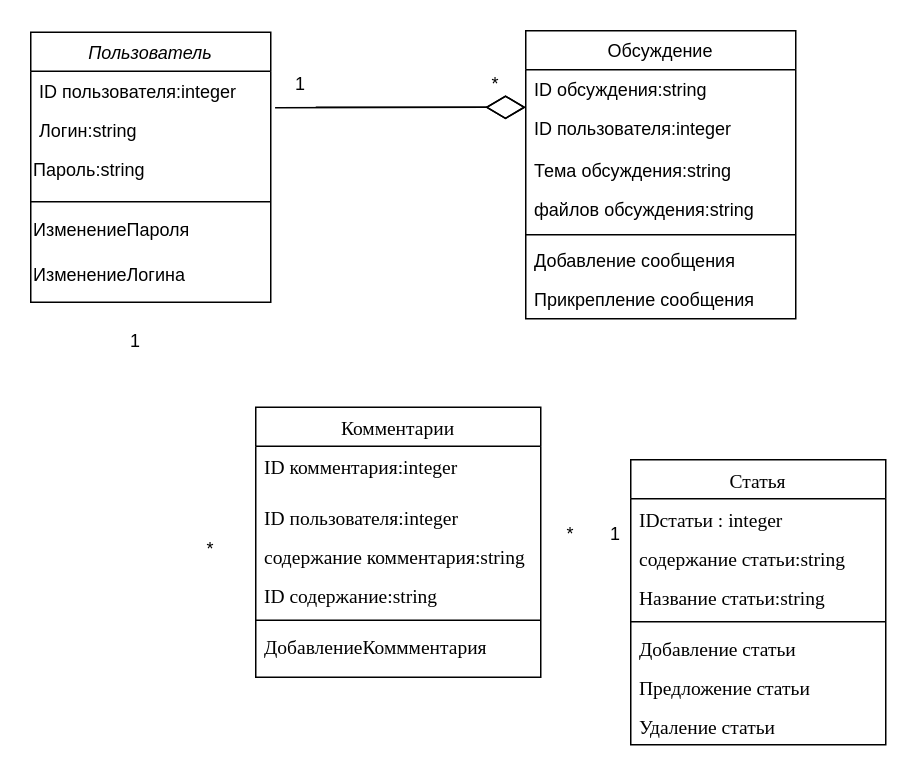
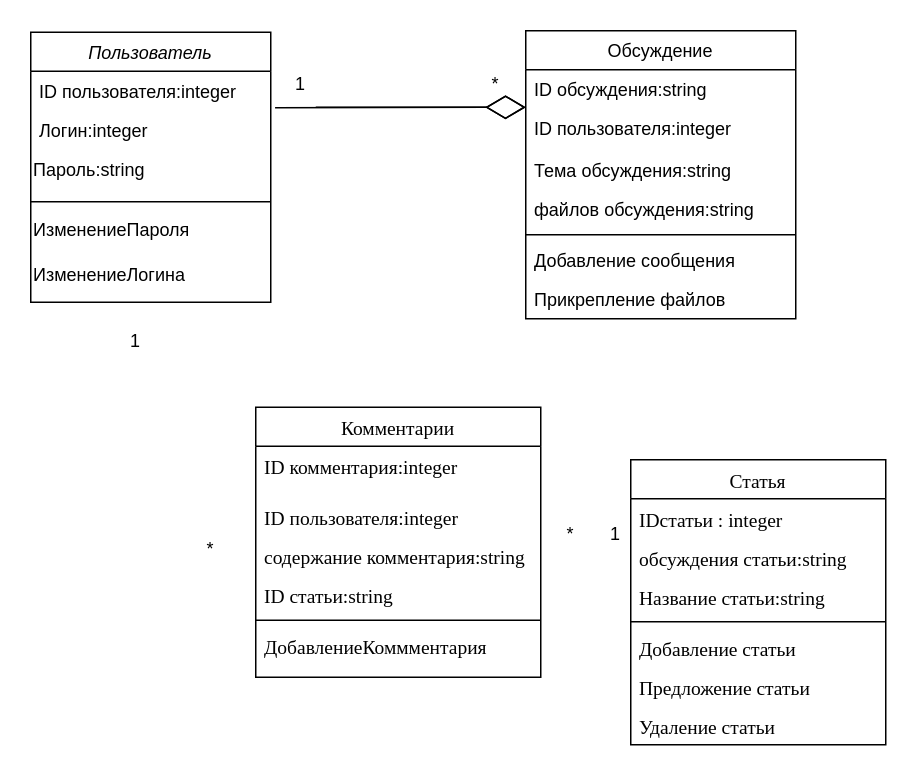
(95, 131) -> (100, 131)
(643, 300) -> (627, 300)
(762, 559) -> (762, 559)
(366, 597) -> (344, 597)
